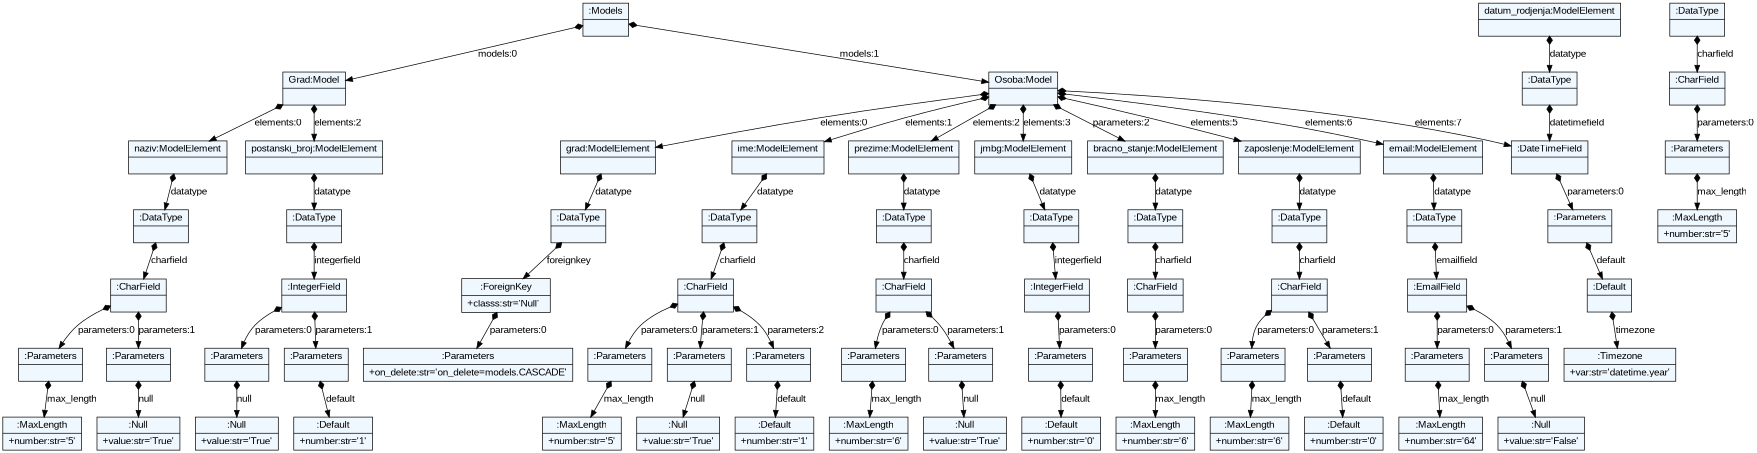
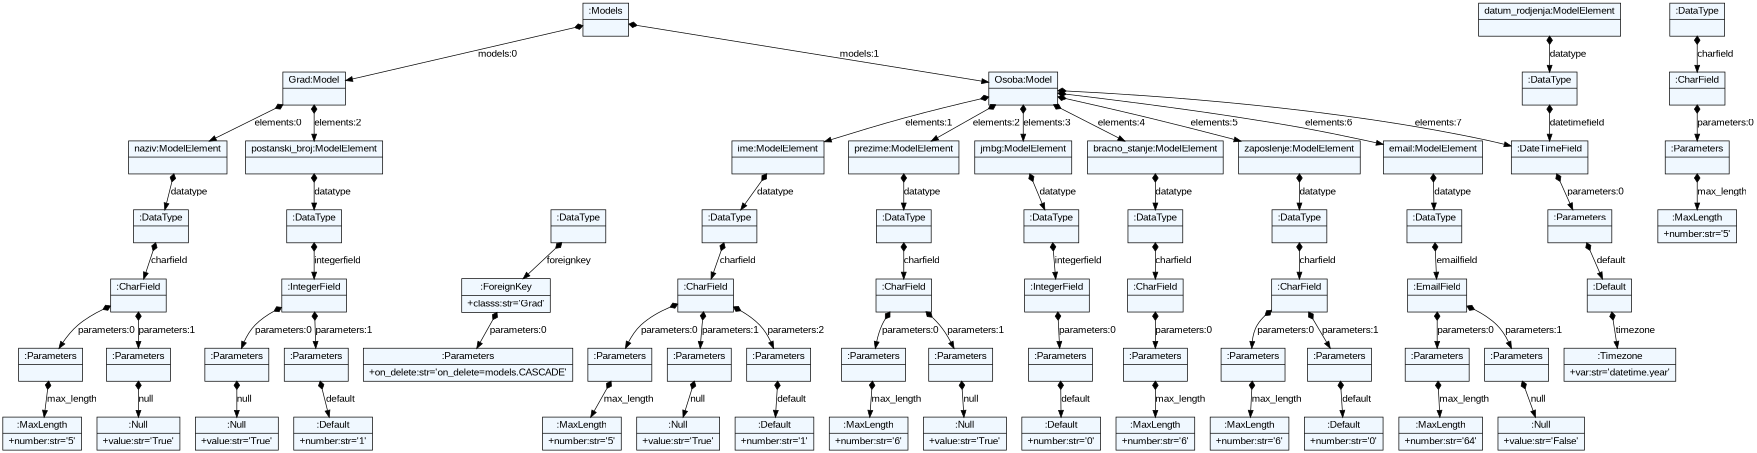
(1121, 123) -> (1121, 123)
(608, 157) -> none
(504, 304) -> (506, 304)
